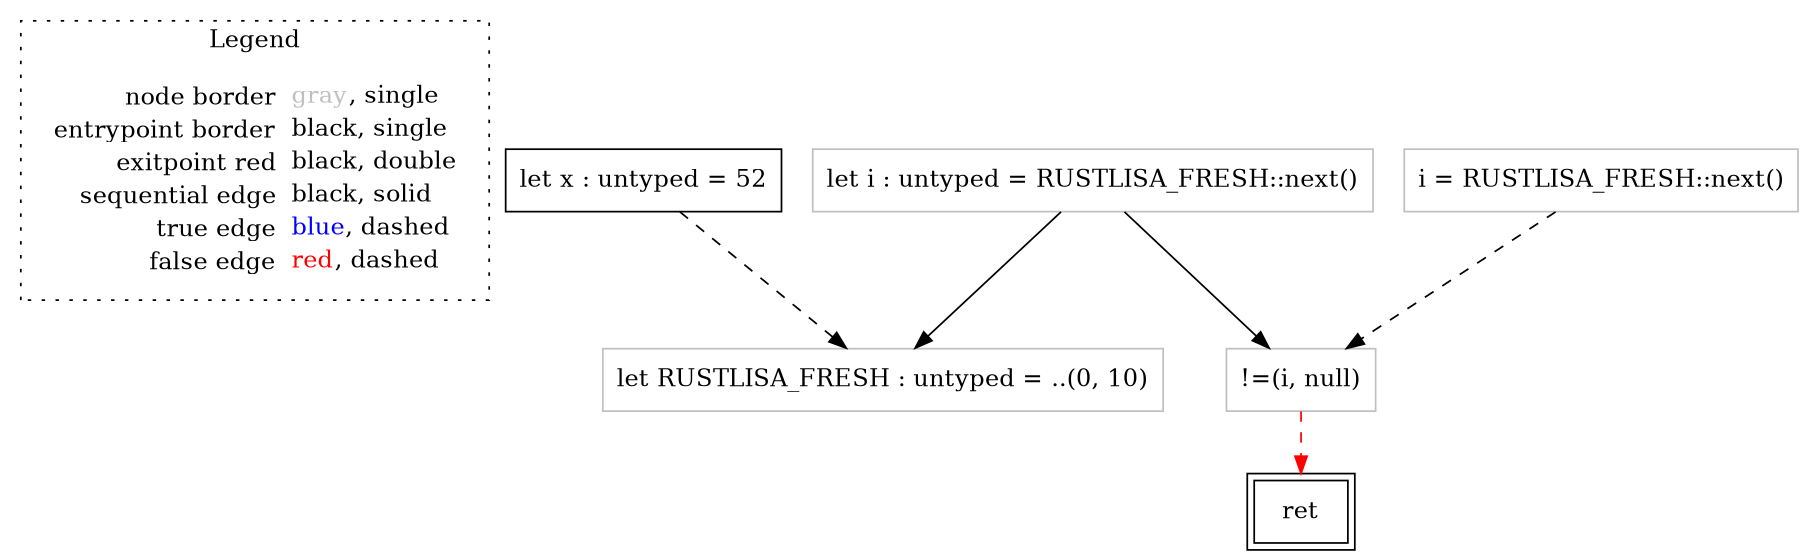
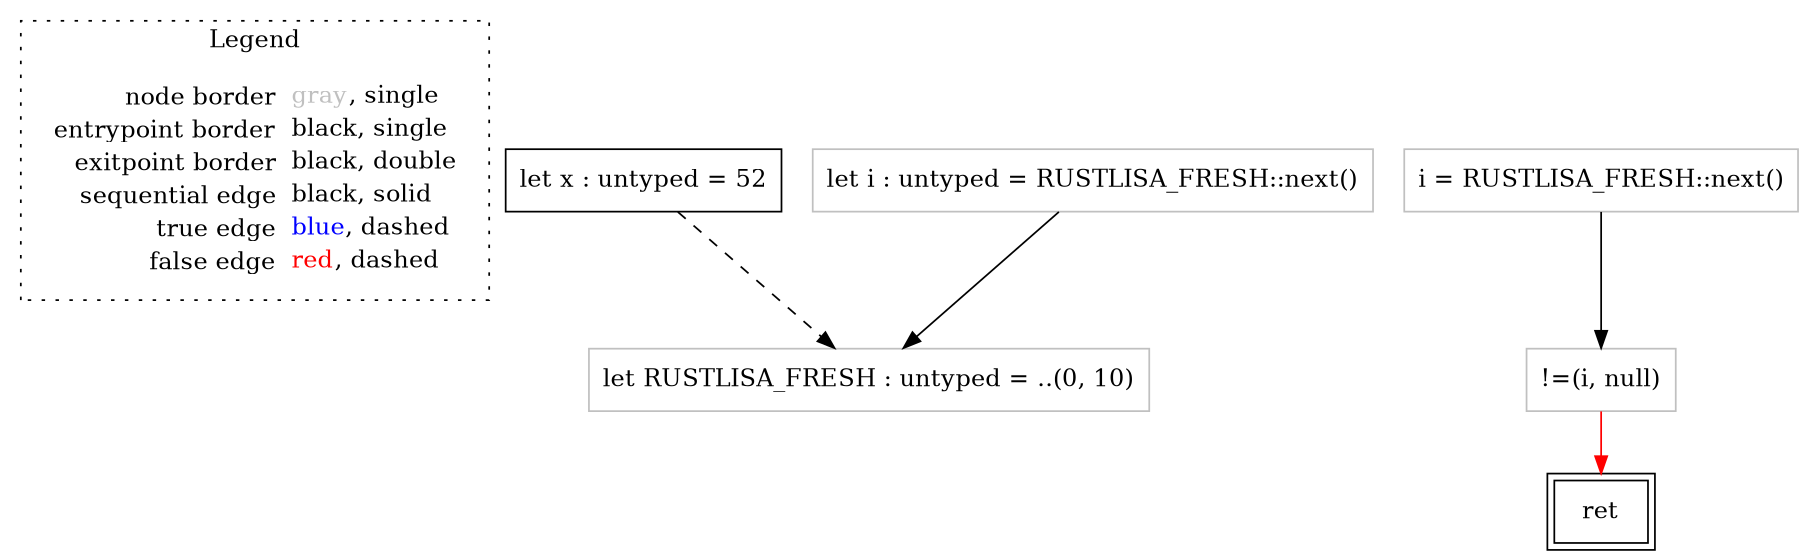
(200, 163) -> (180, 163)
(1190, 274) -> none
(1458, 275) -> (1601, 271)
(1301, 434) -> (1601, 434)
